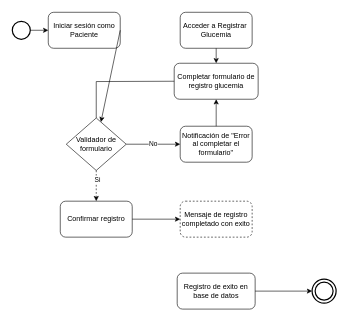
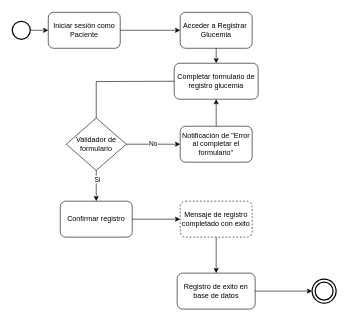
(110, 77) -> (174, 30)
(96, 184) -> (96, 184)
none -> (216, 267)
